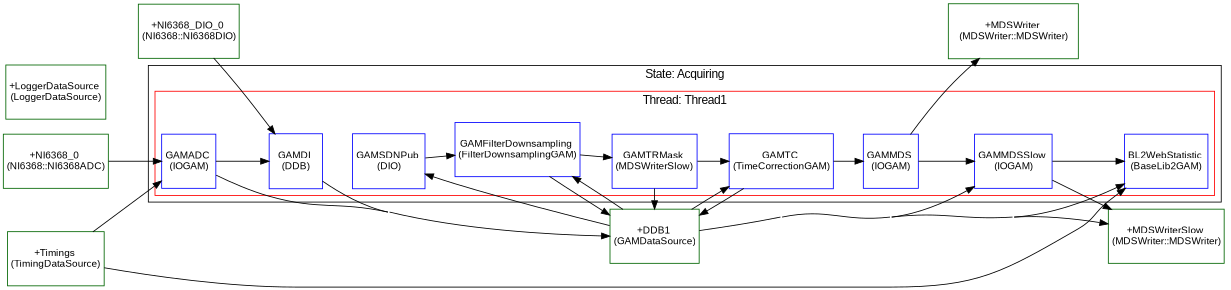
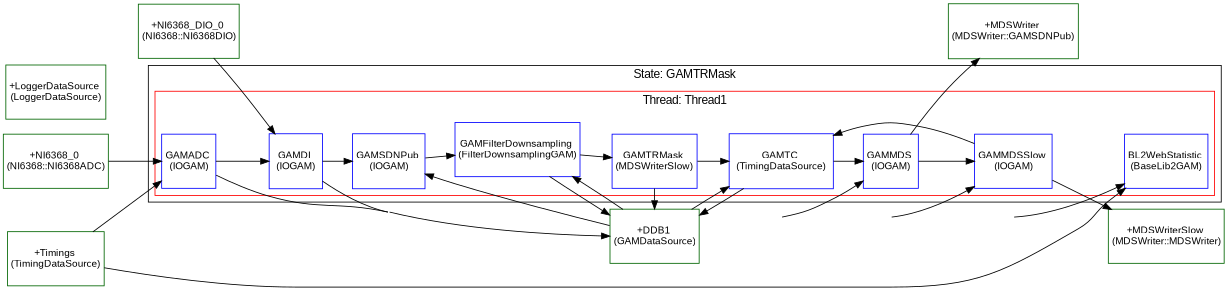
(1014, 36) -> (1013, 36)
(685, 75) -> (685, 75)
none -> (333, 161)
(1084, 161) -> (909, 125)
(296, 166) -> (296, 166)
(389, 166) -> (389, 166)
(782, 166) -> (781, 166)
(740, 224) -> (815, 208)
